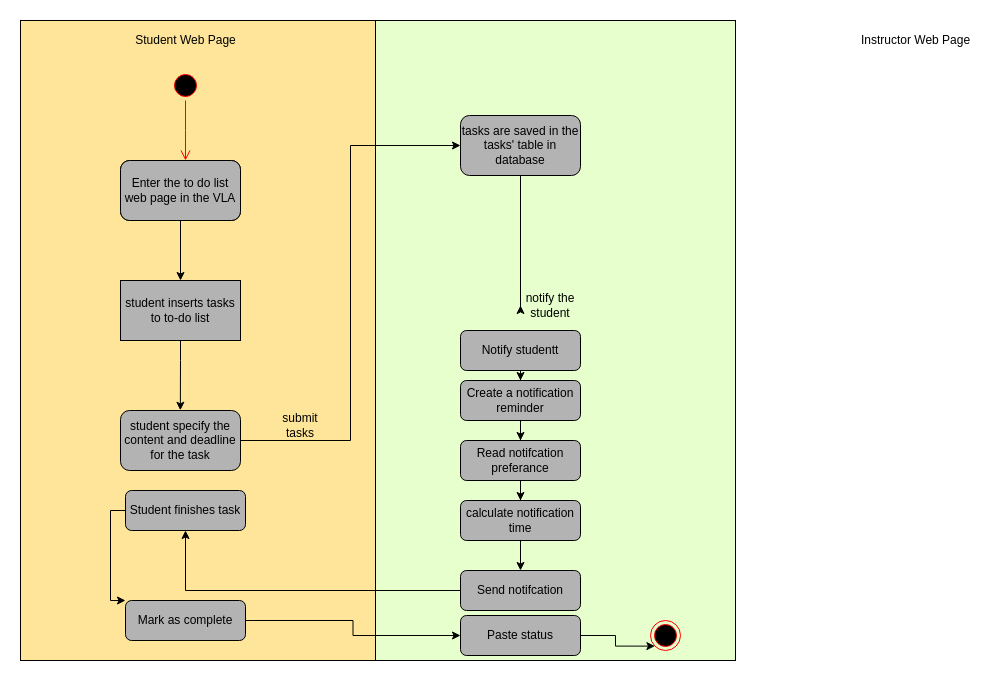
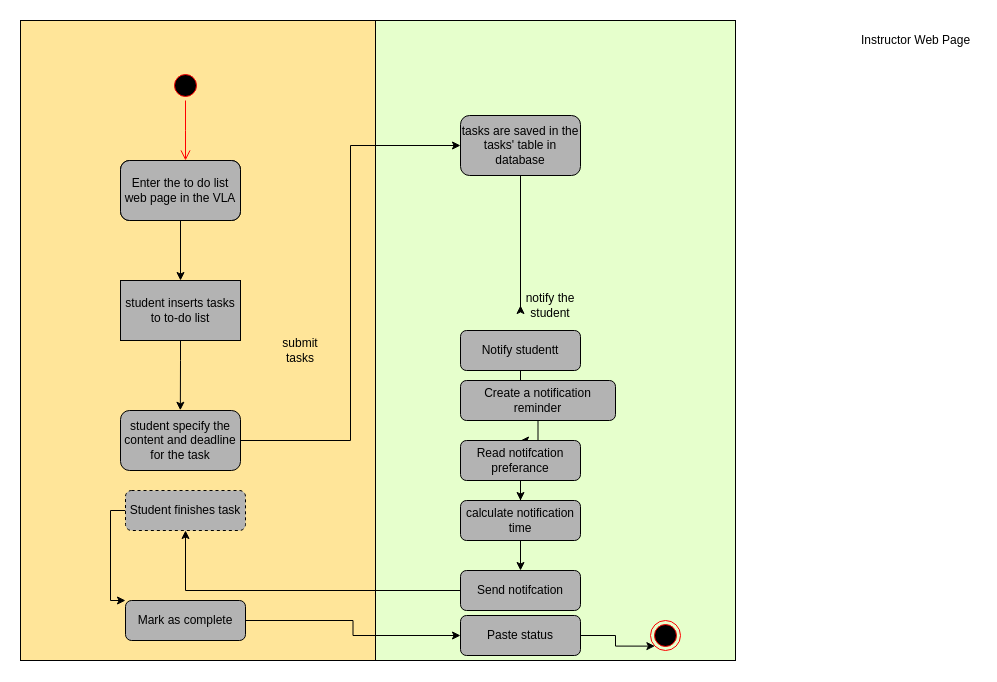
(186, 41) -> none
(521, 401) -> (538, 401)
(301, 426) -> (301, 351)
(186, 511) -> (186, 511)
